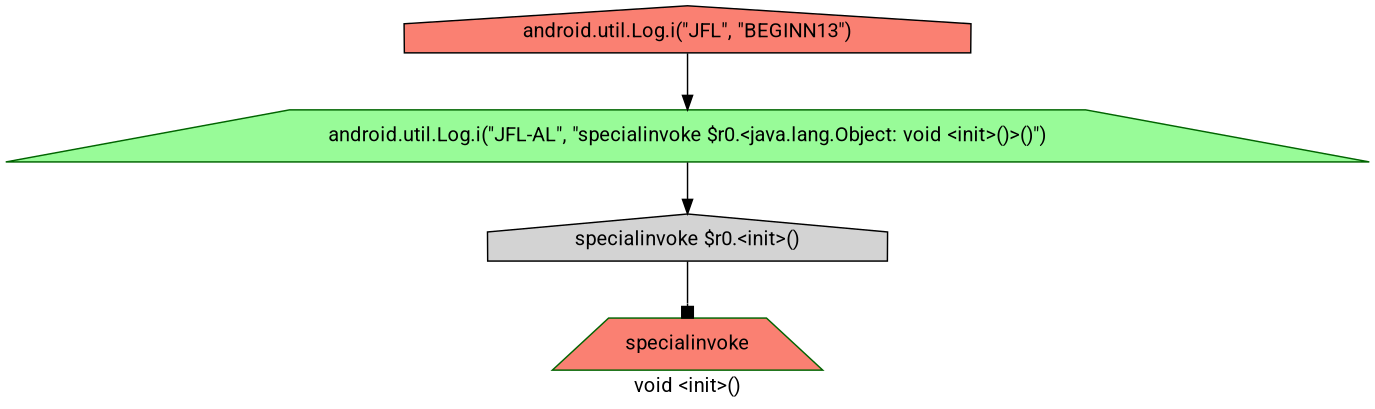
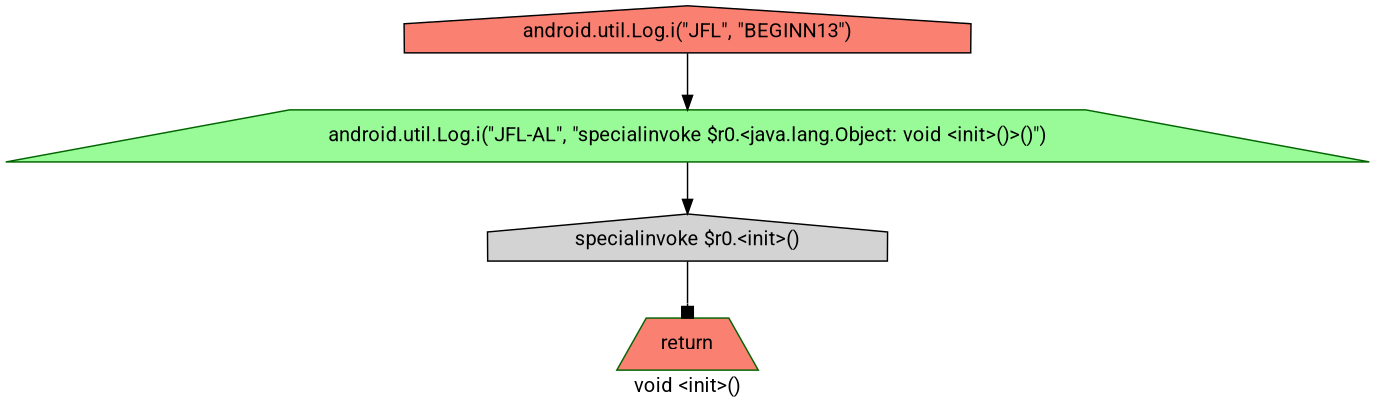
(688, 344) -> (688, 344)
